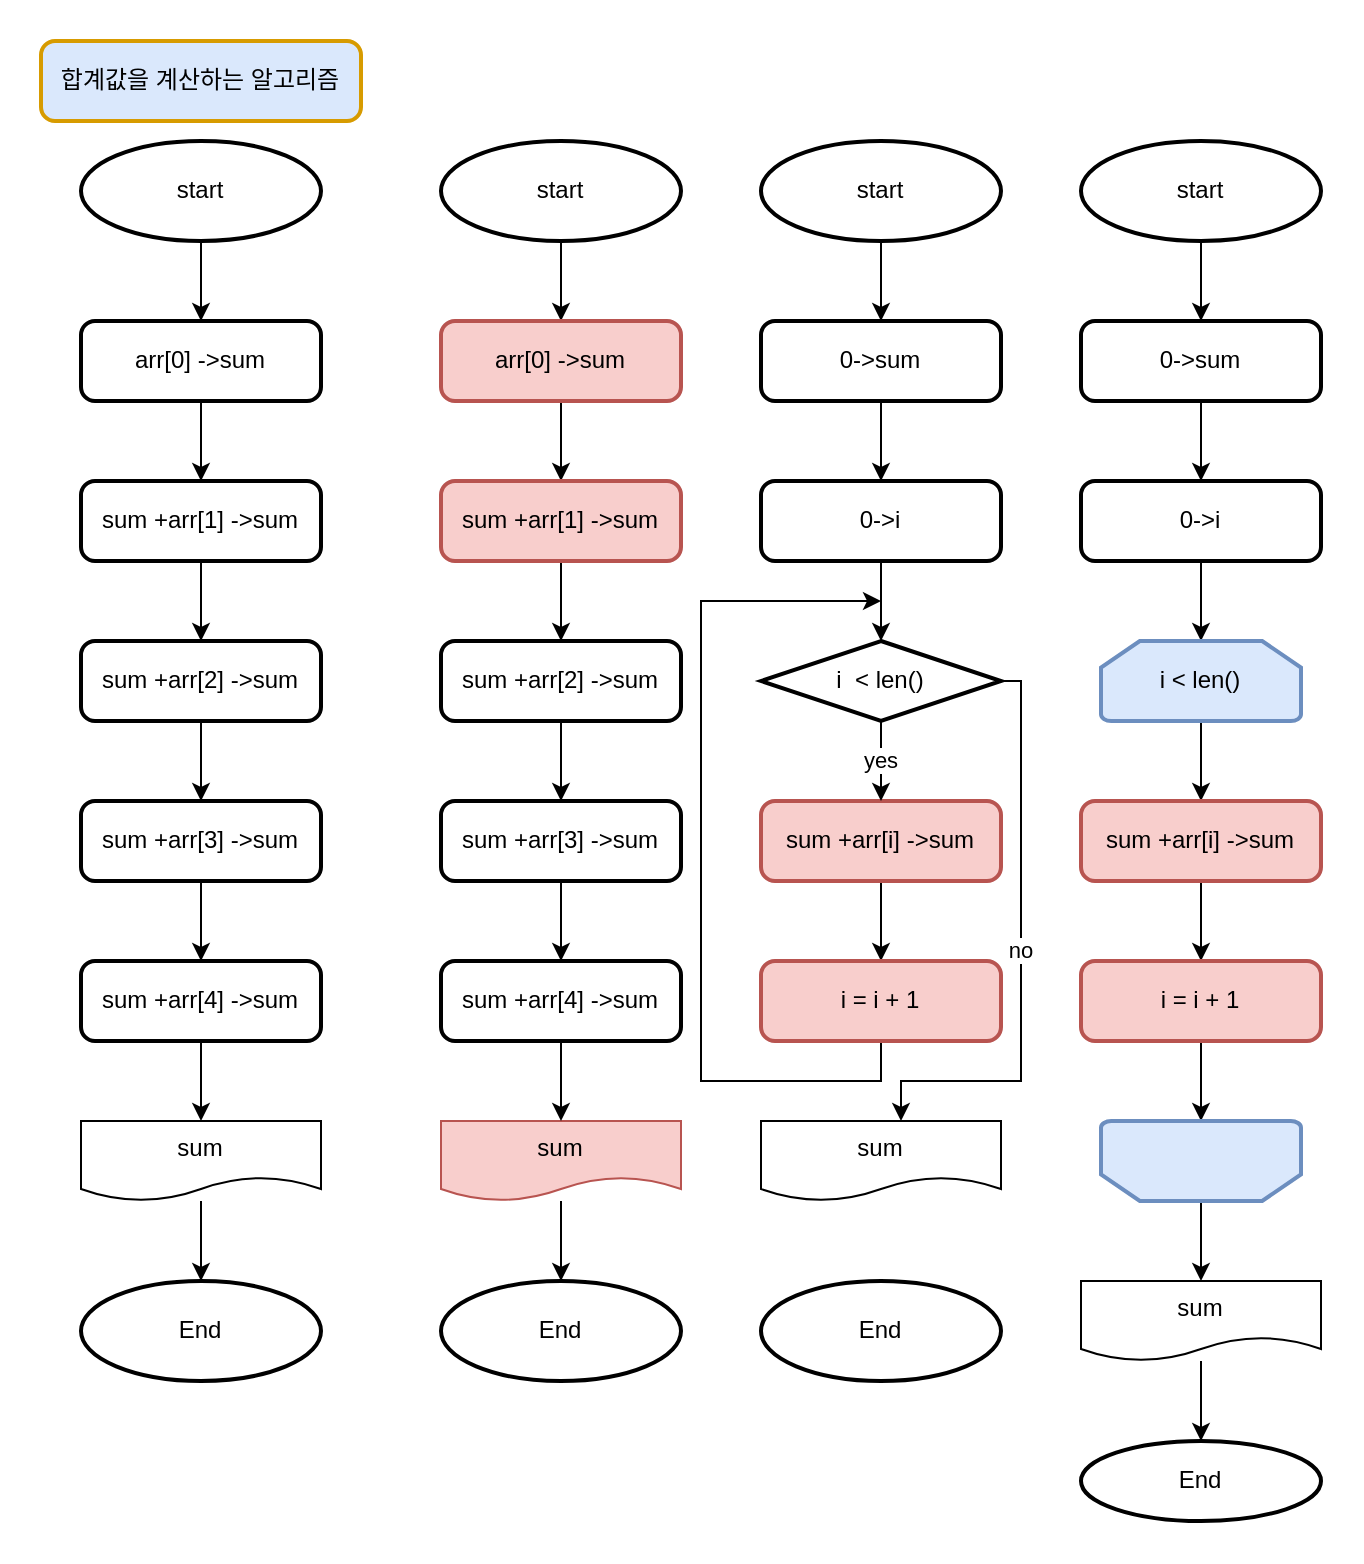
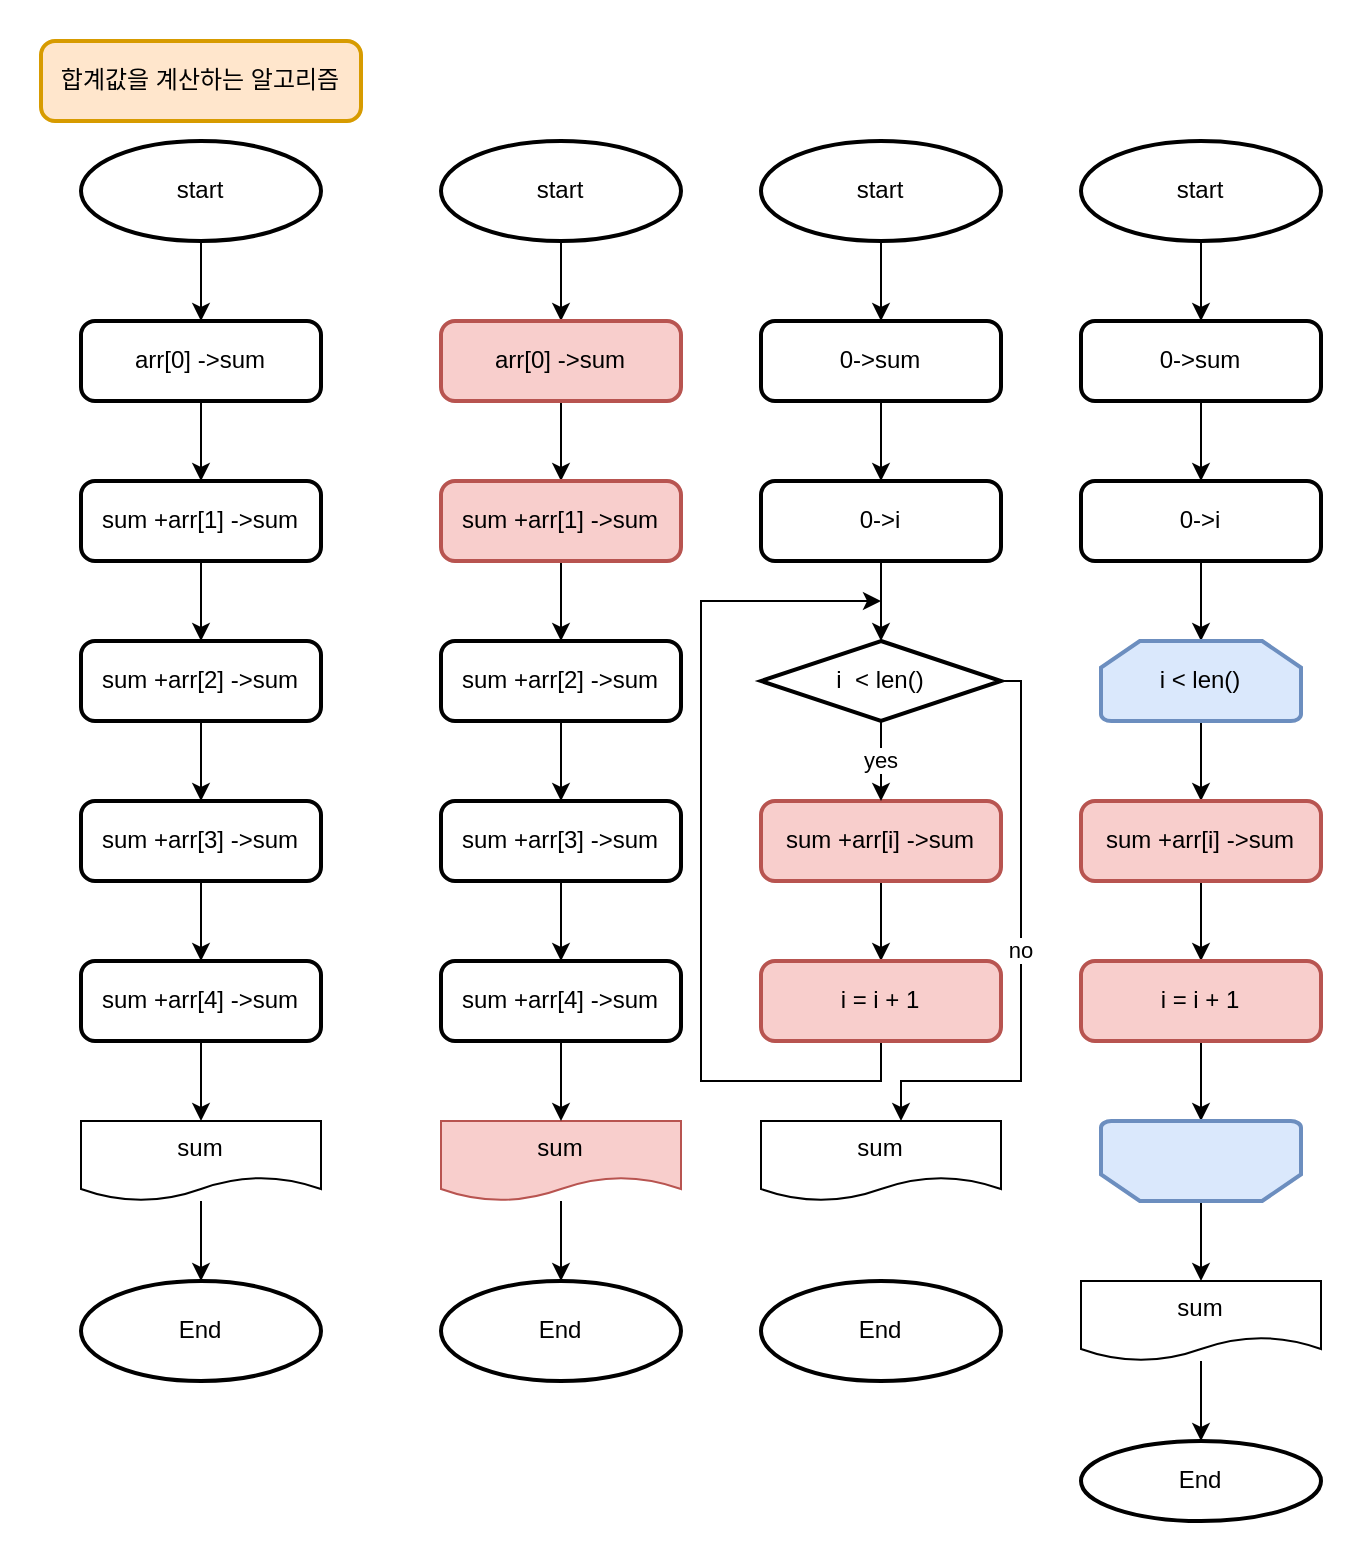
(201, 81) -> (201, 81)
